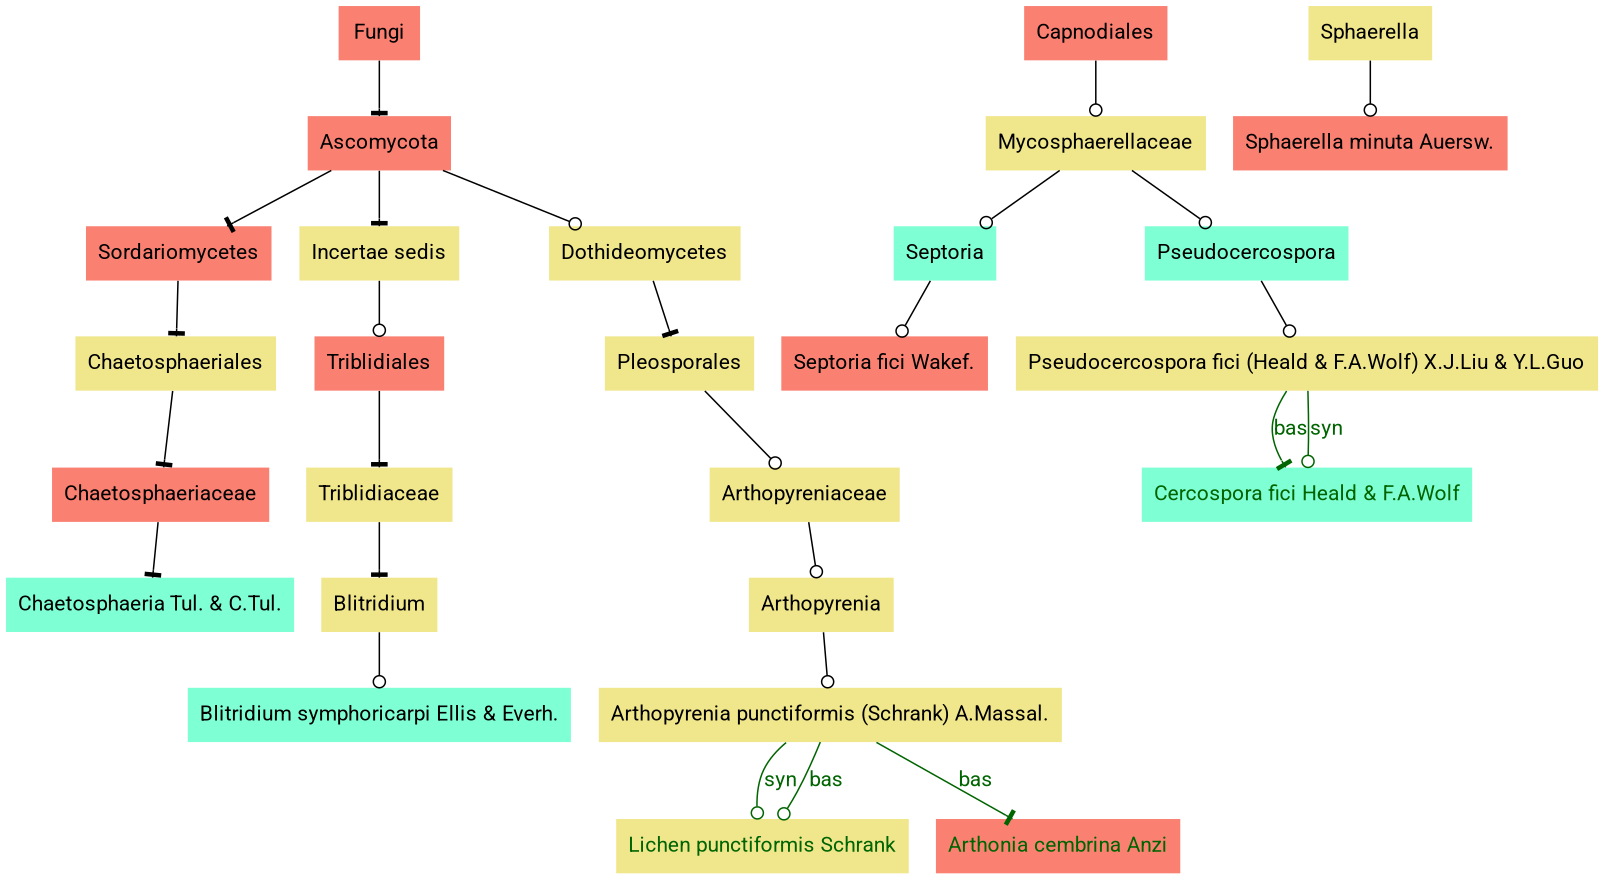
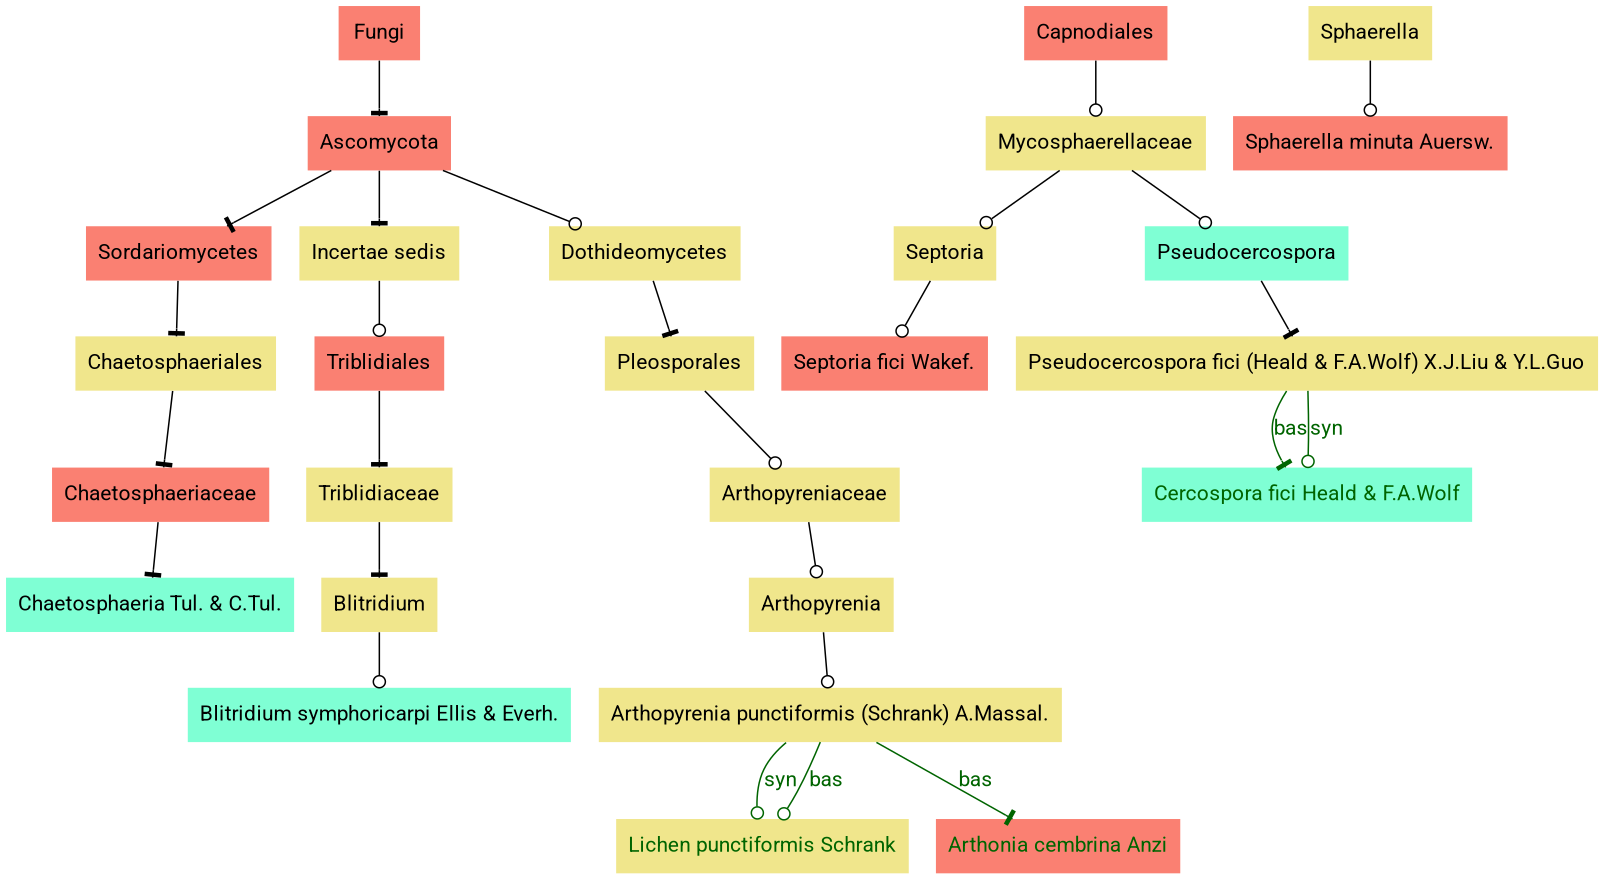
(945, 253) -> (945, 253)
(1274, 303) -> (1275, 305)
